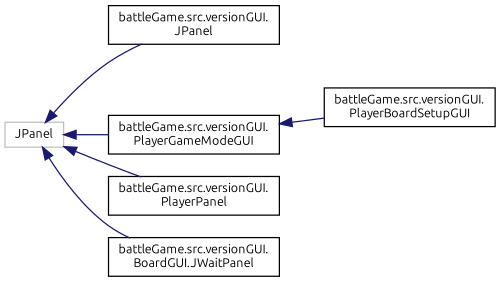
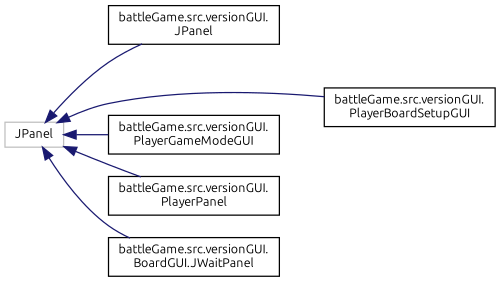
(308, 120) -> (195, 93)
